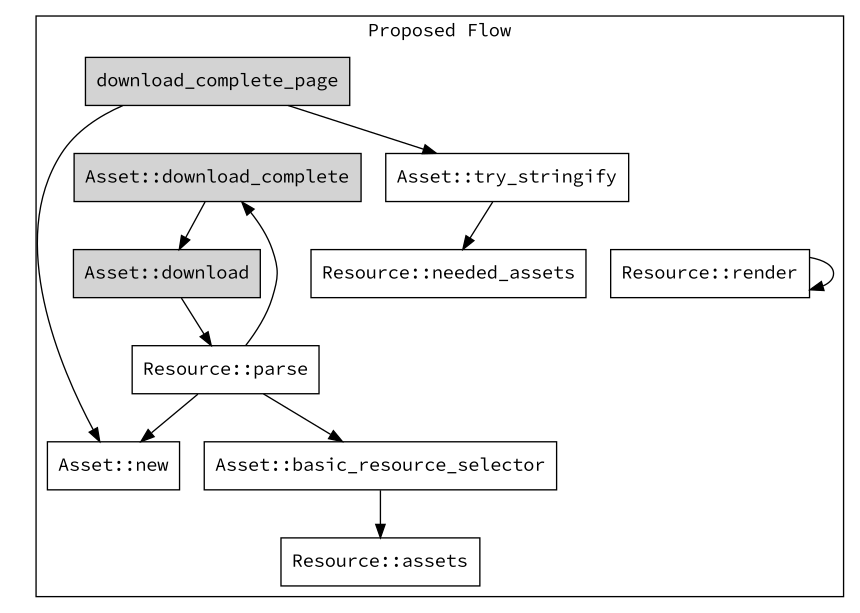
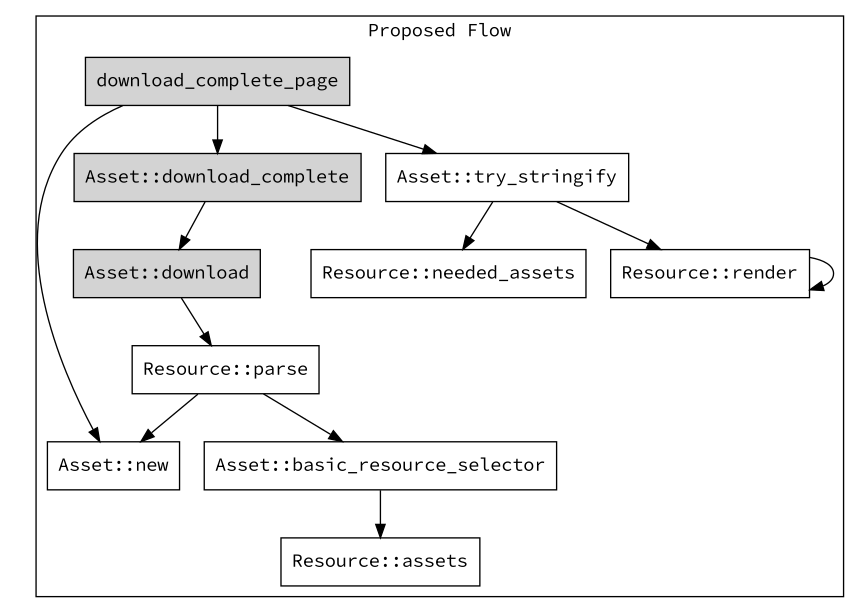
none -> (603, 223)
(277, 279) -> (218, 123)
